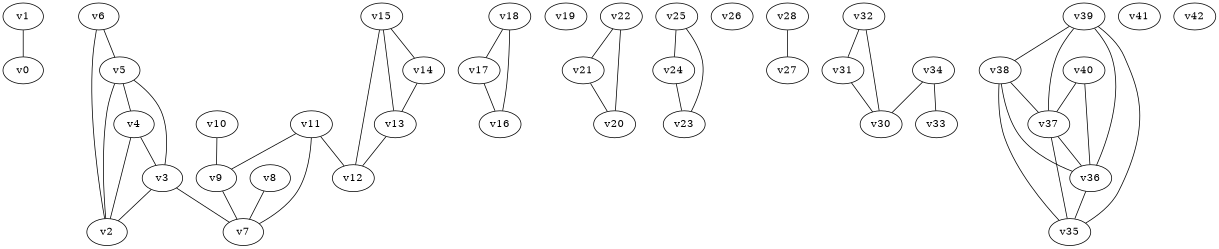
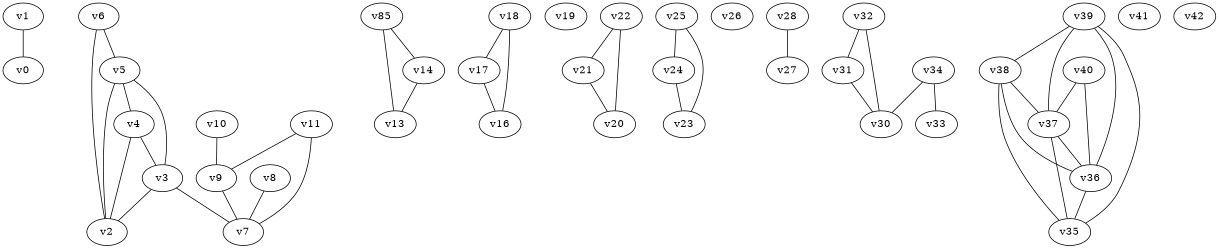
(382, 16) -> (382, 16)
(353, 178) -> none
